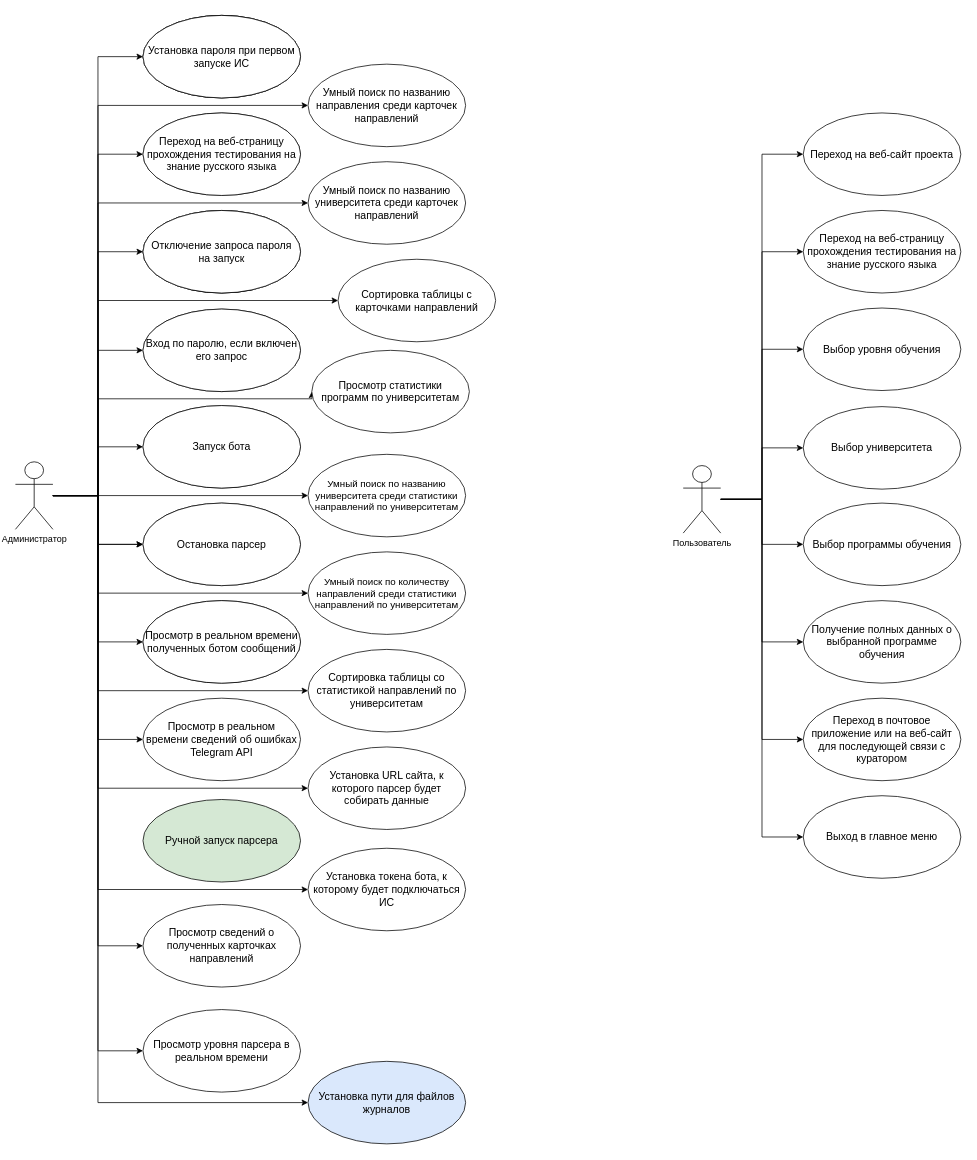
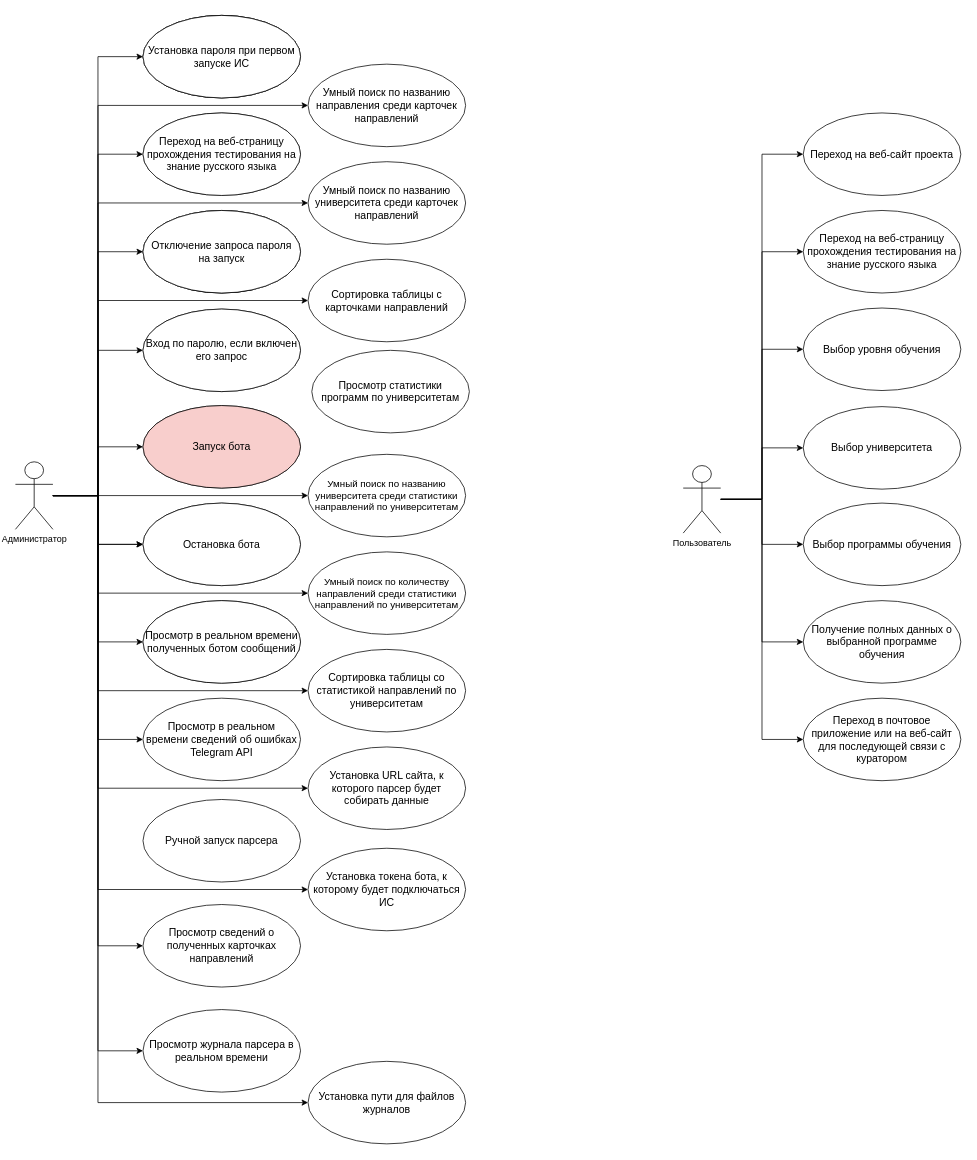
(417, 300) -> (387, 300)
(206, 399) -> none
(222, 447) -> (222, 447)
(222, 544) -> (222, 544)
(762, 836) -> none
(882, 837) -> none
(222, 840) -> (222, 840)
(222, 1050) -> (222, 1050)
(387, 1102) -> (387, 1102)
